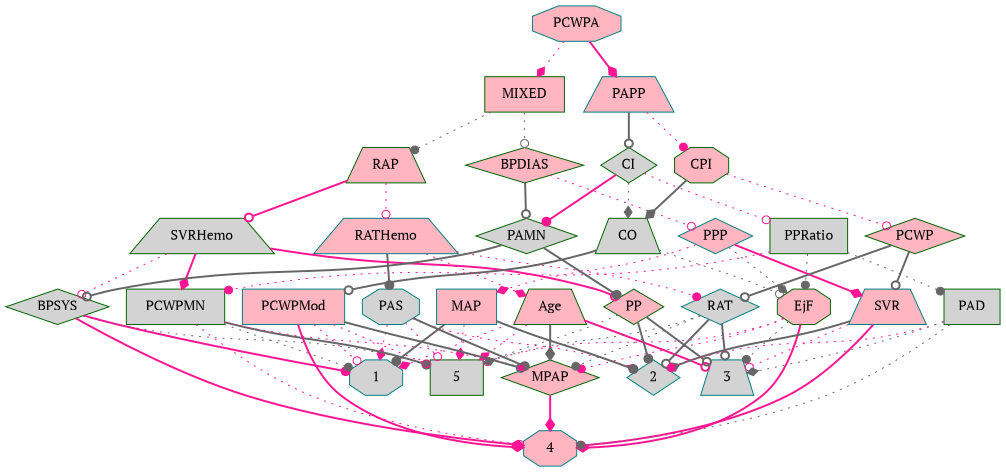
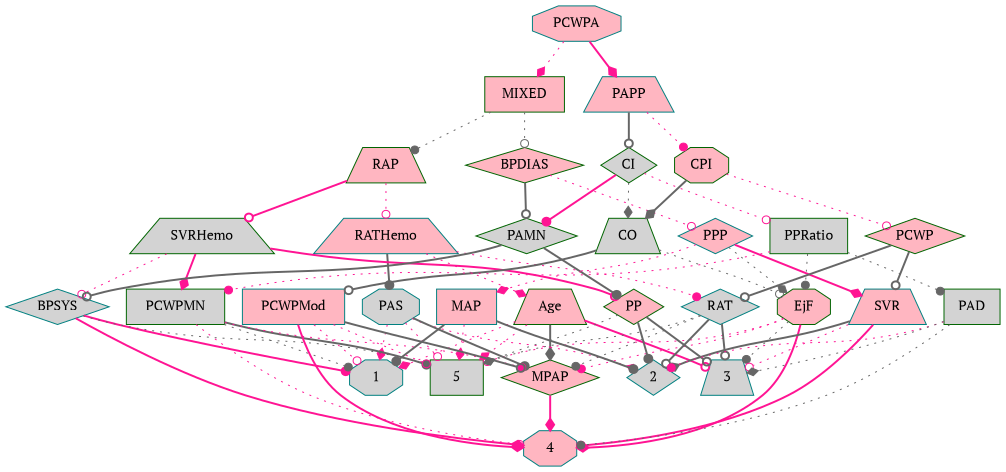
(58, 307) -> (58, 307)
